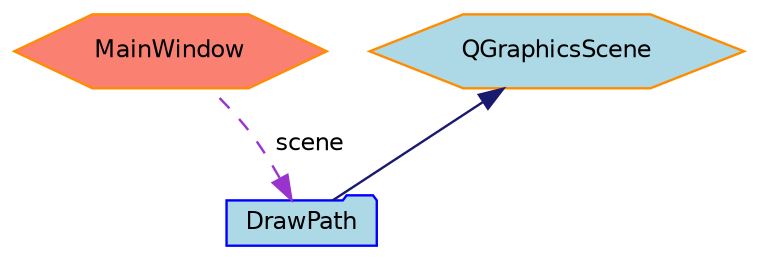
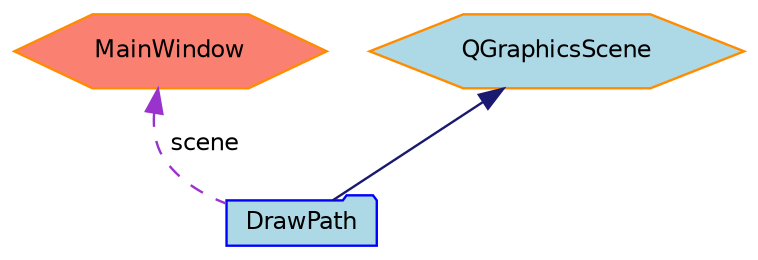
(249, 130) -> (173, 170)
